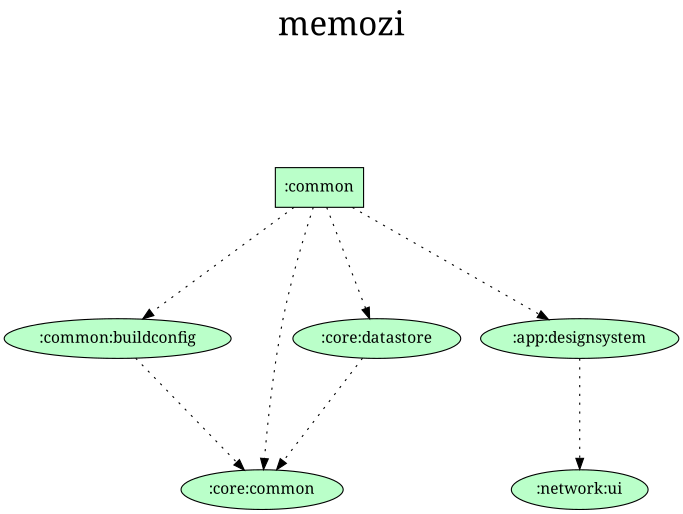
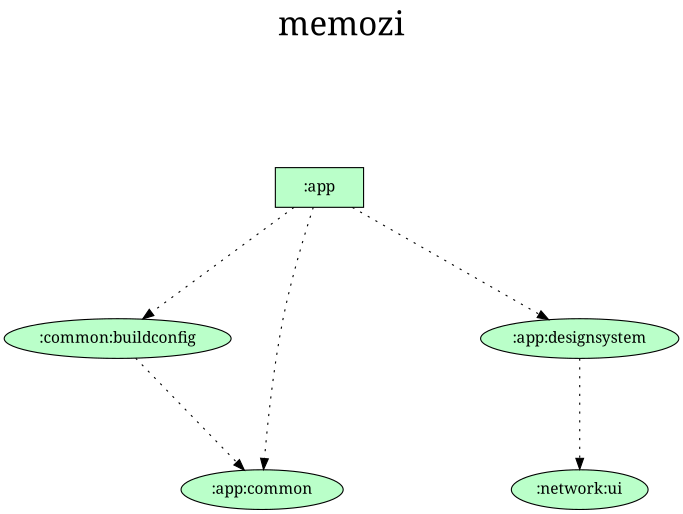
(319, 187) -> (319, 187)
(377, 339) -> none
(262, 490) -> (262, 490)
